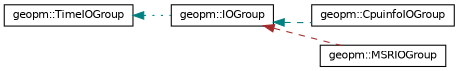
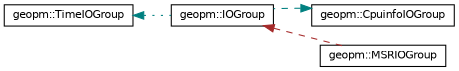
(298, 23) -> (287, 8)
